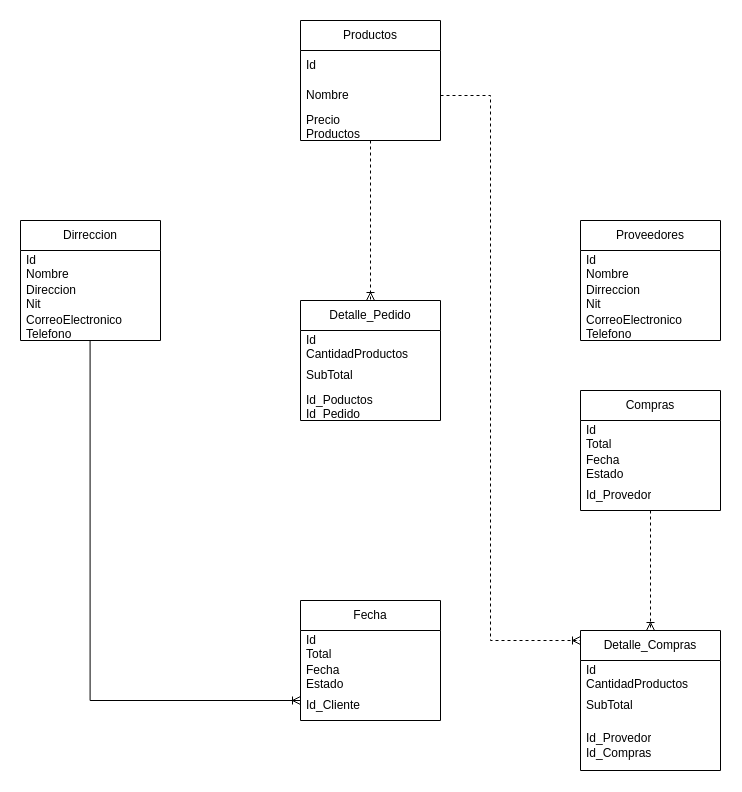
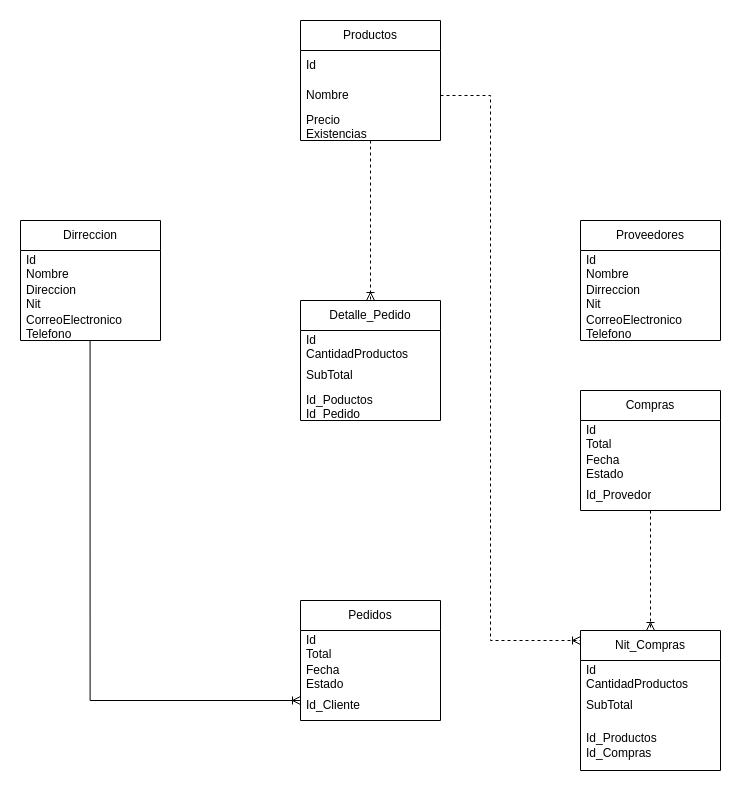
(337, 126) -> (340, 126)
(371, 616) -> (371, 616)
(651, 646) -> (651, 646)
(623, 746) -> (627, 746)
